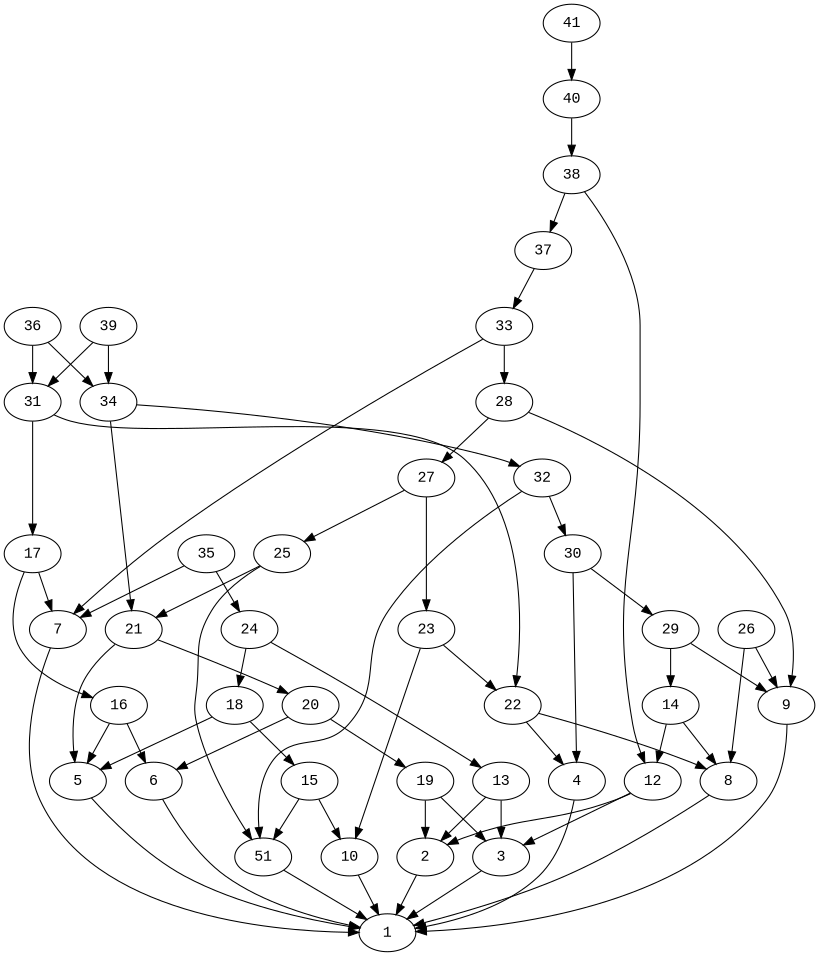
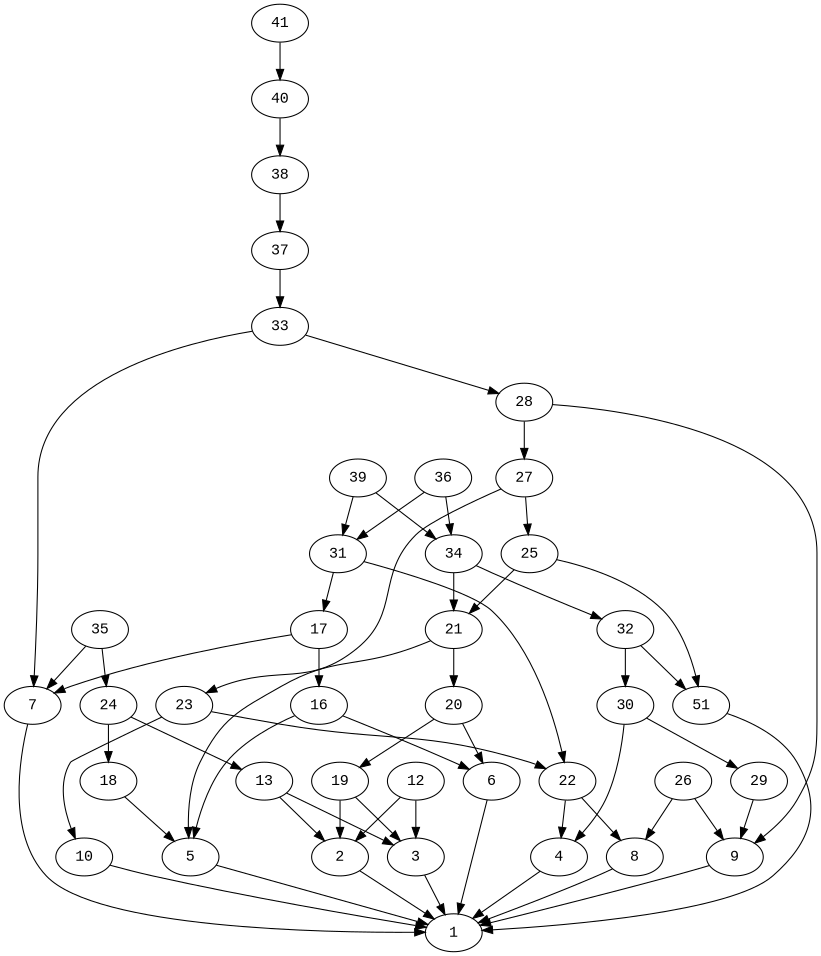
(639, 452) -> none
(671, 705) -> none
(310, 781) -> none
